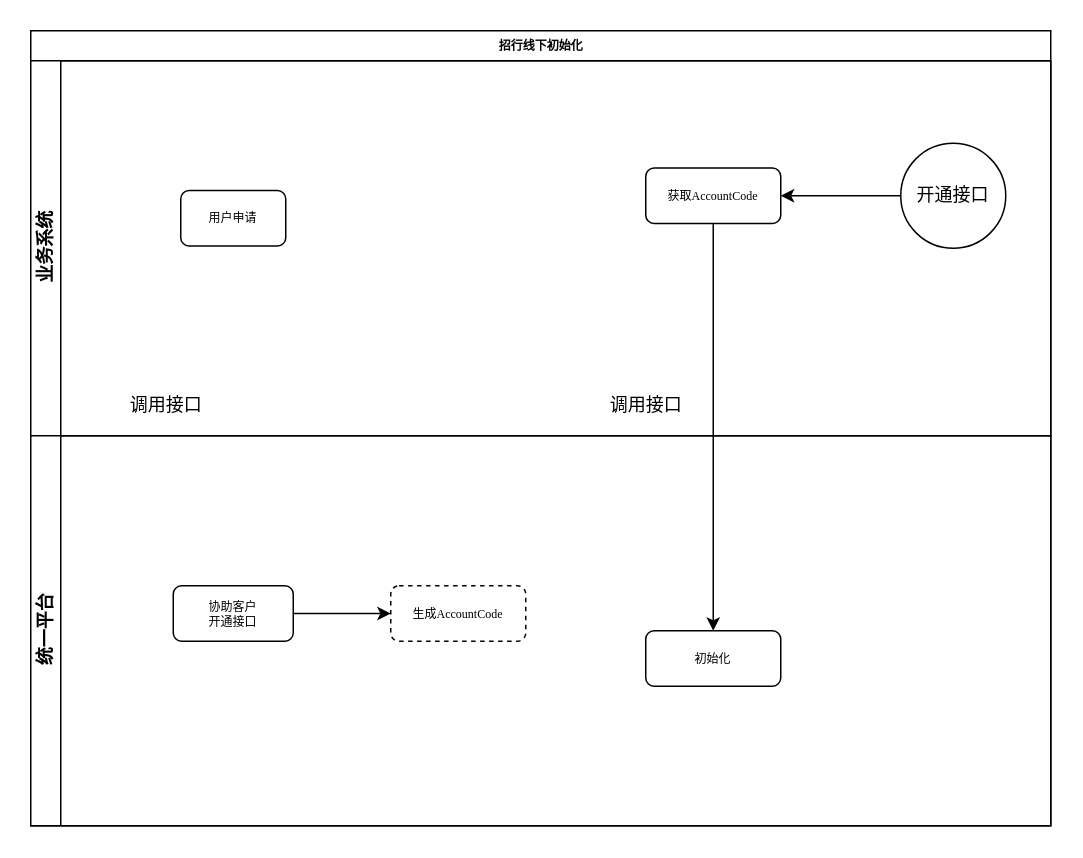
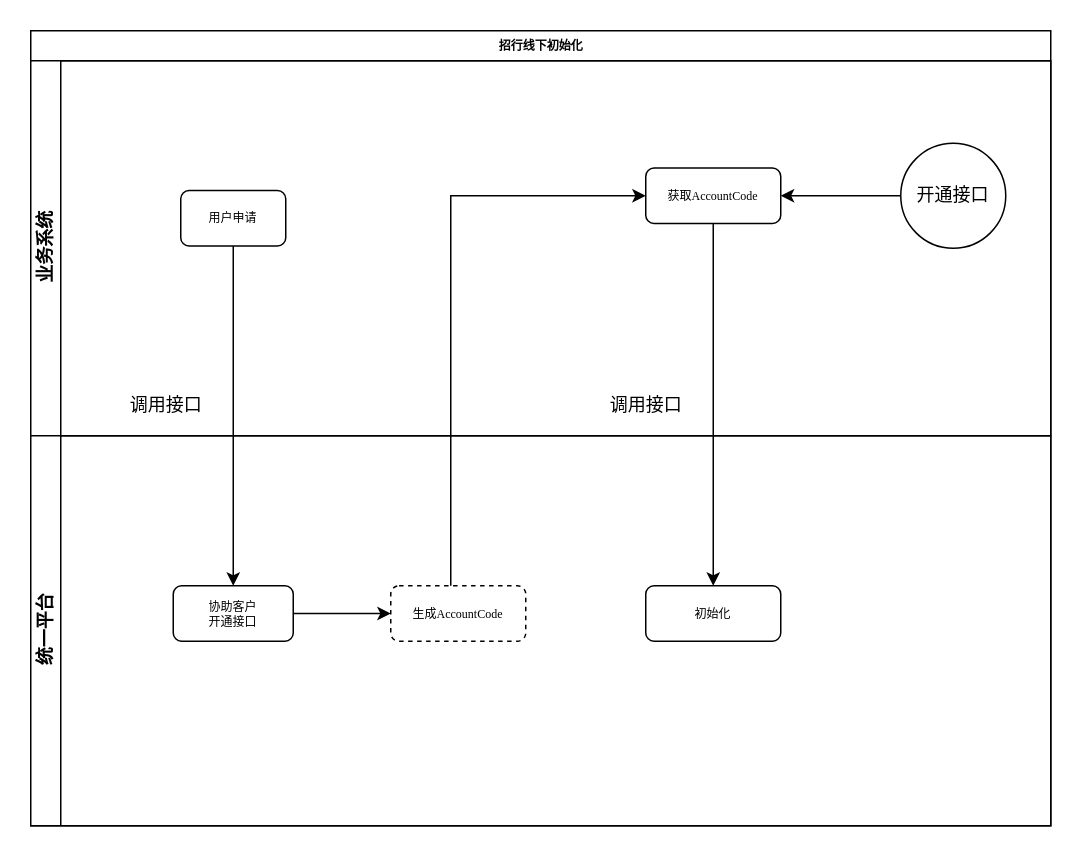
none -> (451, 299)
none -> (233, 411)
(713, 659) -> (713, 614)
